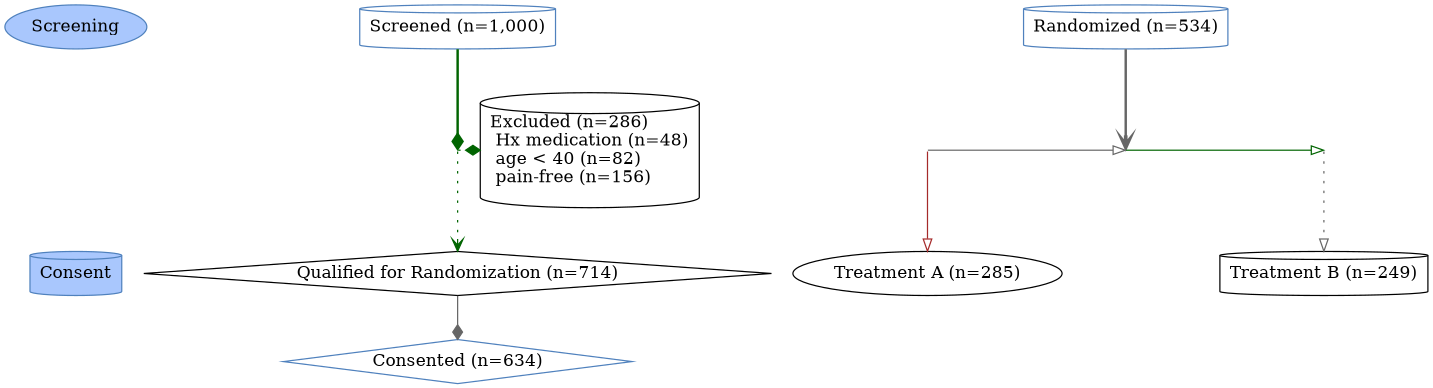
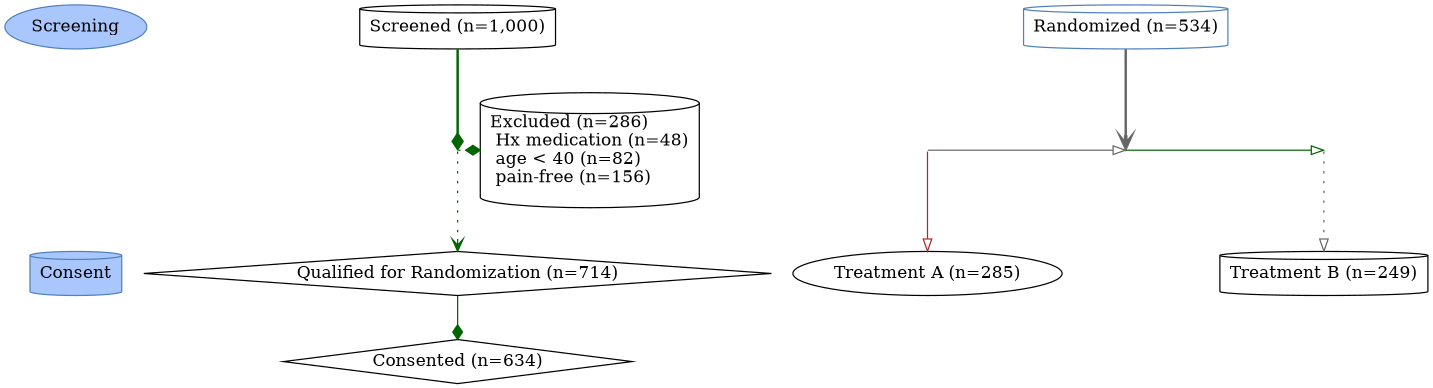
(458, 27) -> (458, 27)
(458, 310) -> (458, 310)
(458, 362) -> (458, 362)
